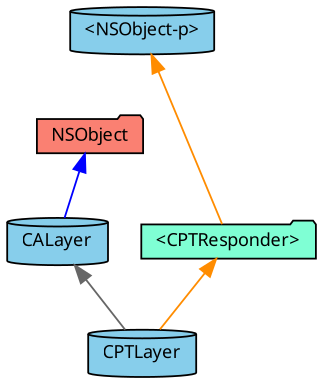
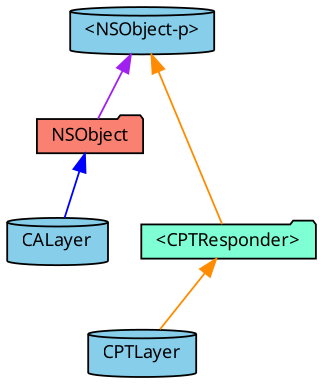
none -> (110, 95)
(106, 305) -> none
